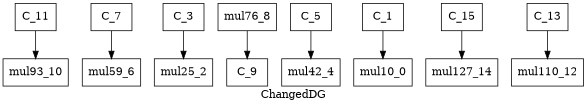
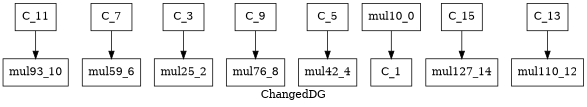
(247, 41) -> (256, 41)
(383, 41) -> (391, 41)
